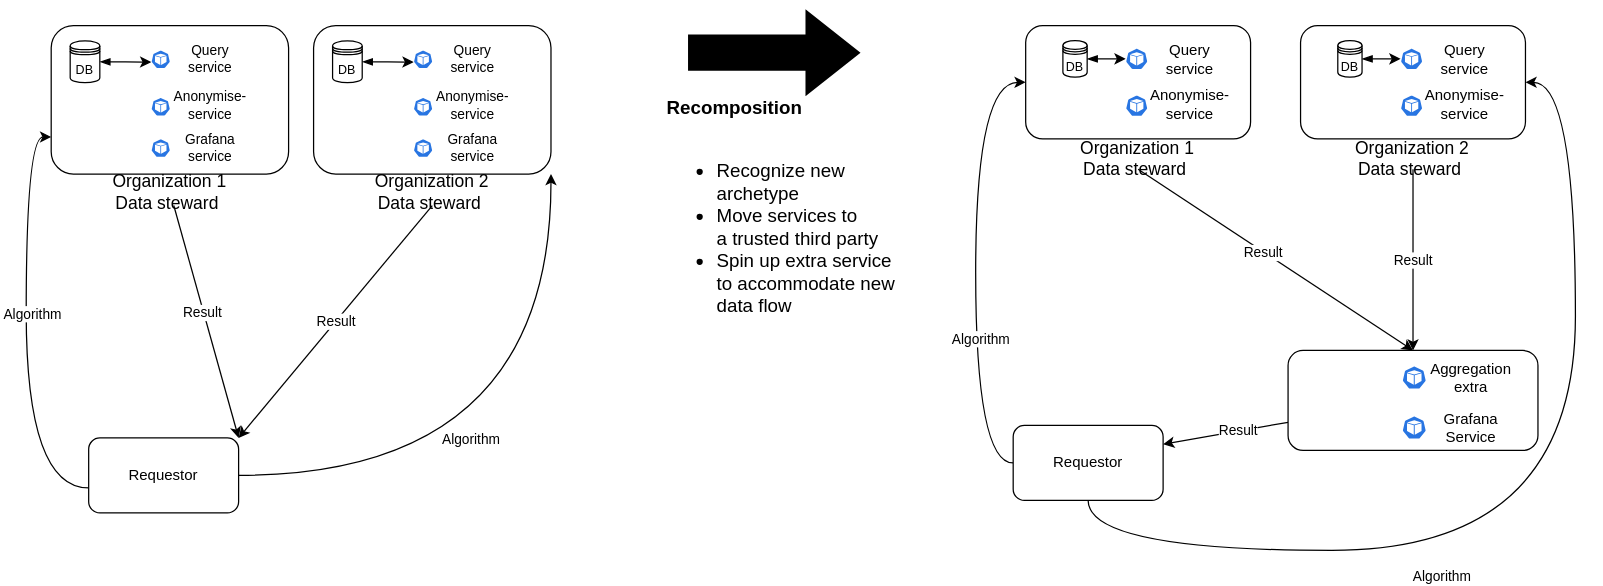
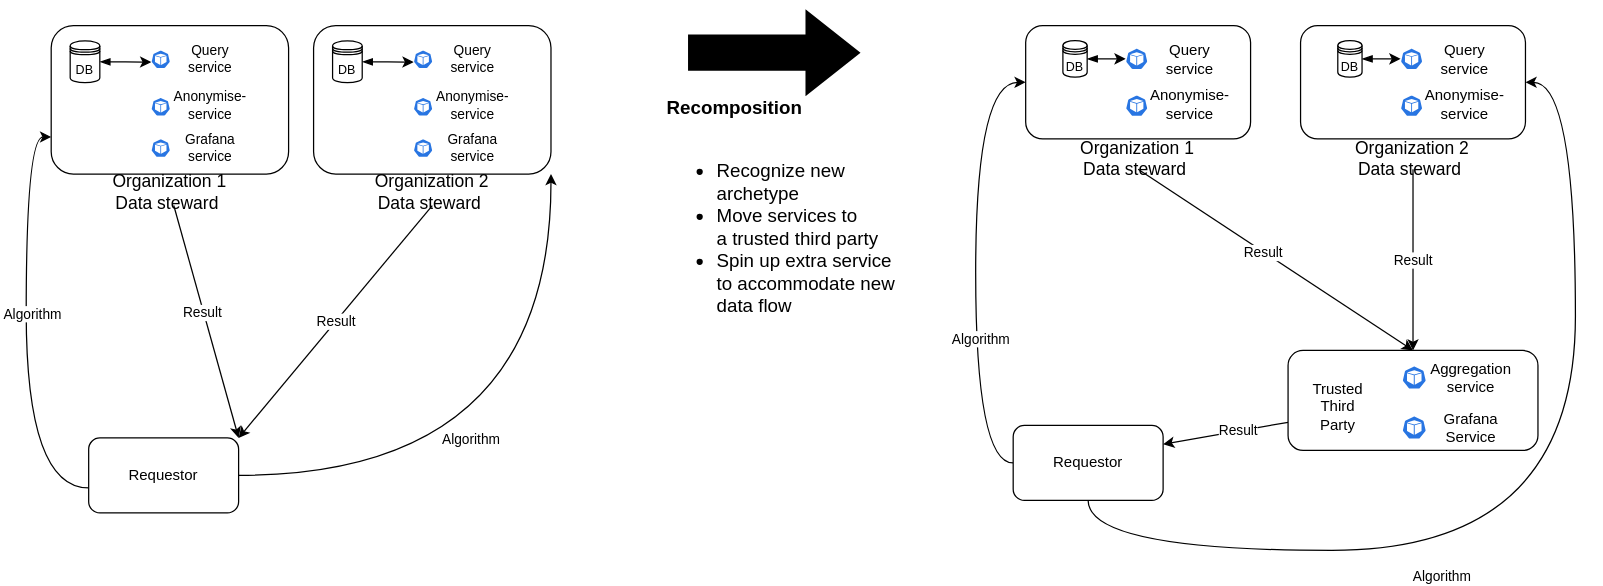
(1471, 378) -> (1471, 378)
none -> (1338, 407)
